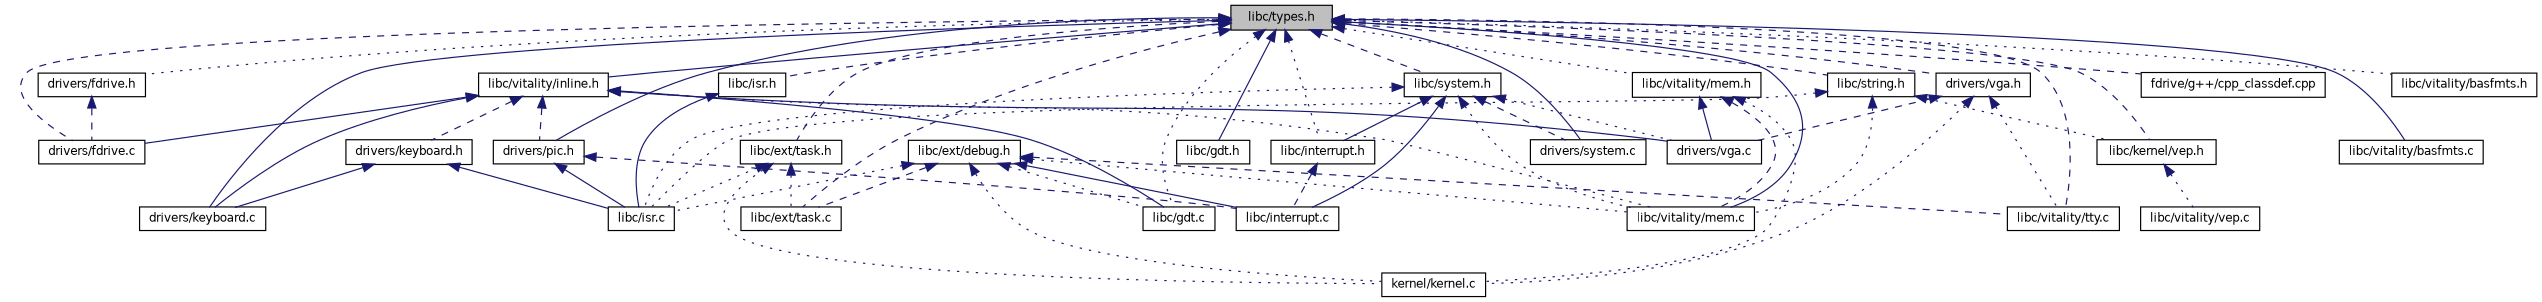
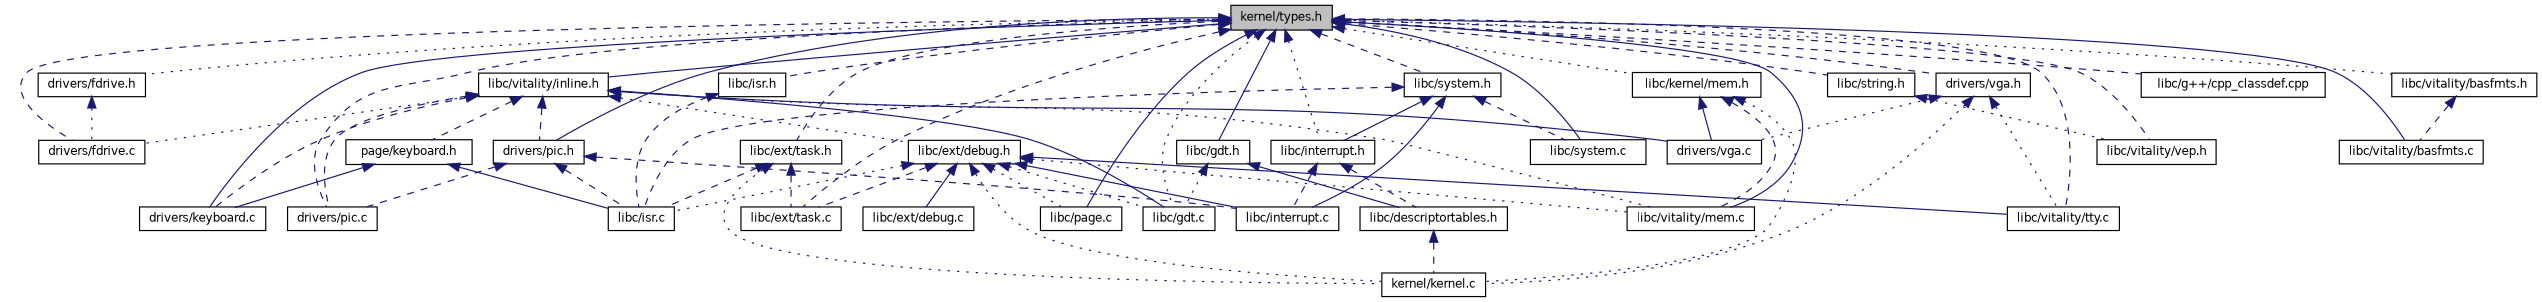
(1282, 18) -> (1282, 18)
(1697, 85) -> (1697, 85)
(2233, 85) -> (2233, 85)
(1037, 100) -> (1037, 100)
(1339, 104) -> none
none -> (743, 117)
(306, 120) -> (306, 120)
(1589, 120) -> none
(1843, 120) -> (1843, 120)
none -> (2434, 123)
(92, 125) -> (92, 125)
(333, 135) -> (307, 146)
(648, 137) -> (648, 137)
(409, 152) -> (409, 152)
(1588, 152) -> (1588, 152)
(2157, 152) -> (2157, 152)
(1524, 167) -> none
(1835, 182) -> none
(1520, 186) -> (1520, 186)
(711, 188) -> (711, 188)
(595, 189) -> (595, 189)
none -> (1193, 191)
(791, 195) -> (791, 195)
none -> (332, 219)
none -> (918, 219)
none -> (1081, 219)
none -> (1434, 219)
(2200, 219) -> none
